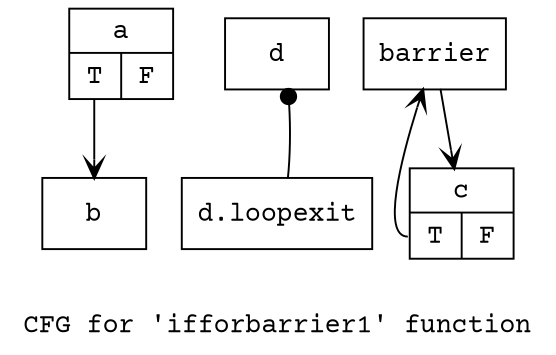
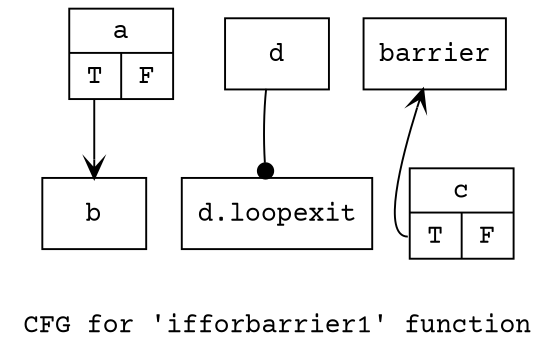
(446, 119) -> none
(290, 142) -> (264, 126)
